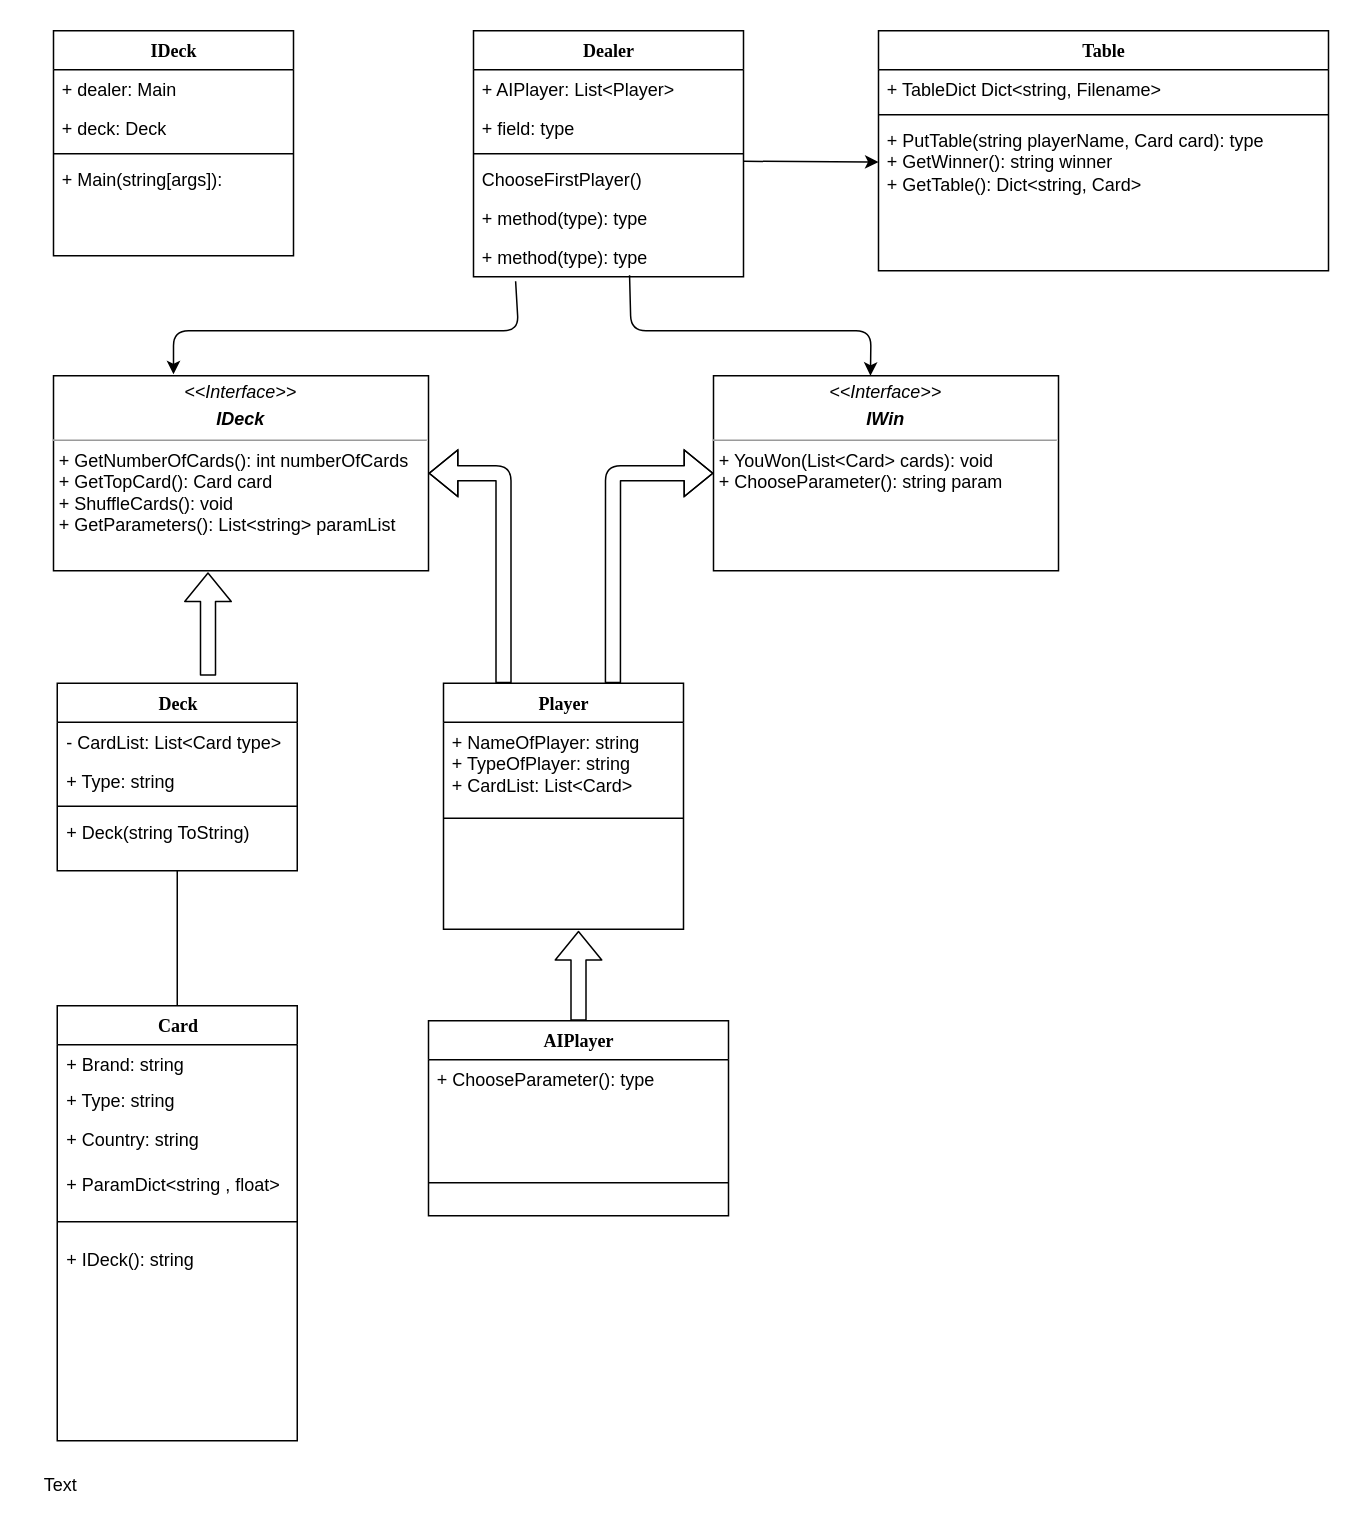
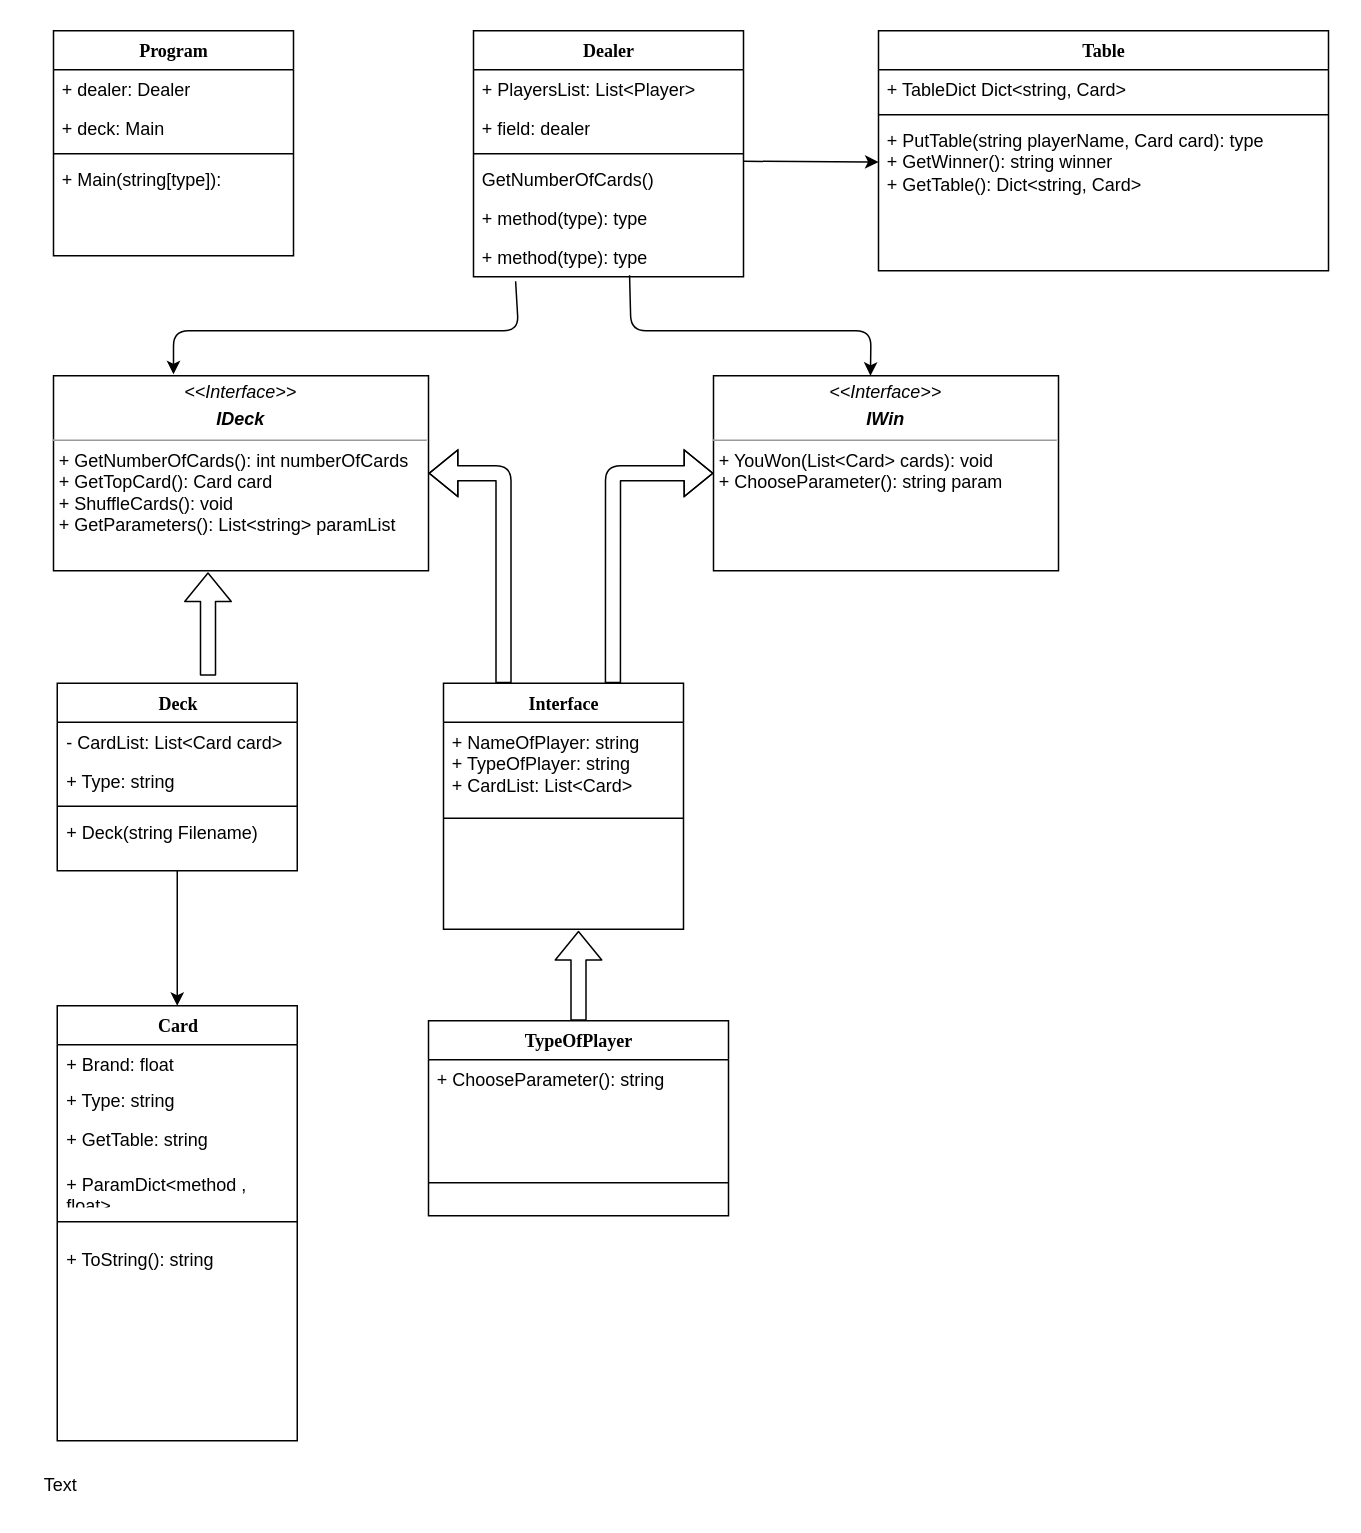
(174, 52) -> (174, 52)
(121, 91) -> (131, 91)
(589, 91) -> (602, 91)
(1035, 91) -> (1020, 91)
(116, 130) -> (113, 130)
(536, 130) -> (544, 130)
(159, 181) -> (159, 181)
(573, 181) -> (573, 181)
(564, 705) -> (564, 705)
(179, 754) -> (179, 754)
(173, 834) -> (171, 834)
(177, 997) -> (177, 994)
(579, 1042) -> (579, 1042)
(133, 1066) -> (128, 1066)
(556, 1081) -> (564, 1081)
(143, 1141) -> (146, 1141)
(179, 1197) -> (179, 1197)
(143, 1261) -> (156, 1261)
